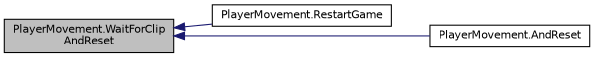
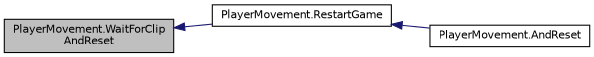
(307, 36) -> (416, 27)
